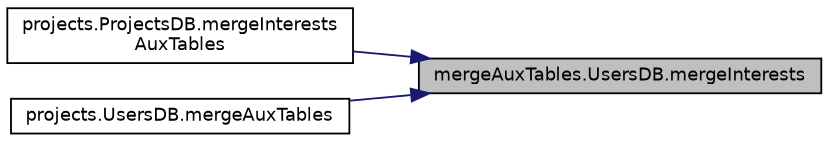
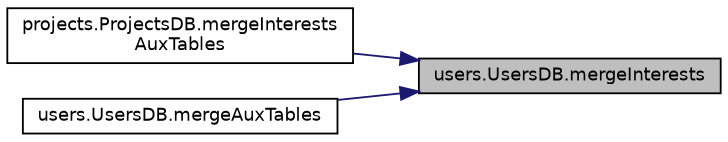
(620, 76) -> (570, 76)
(180, 116) -> (180, 116)
